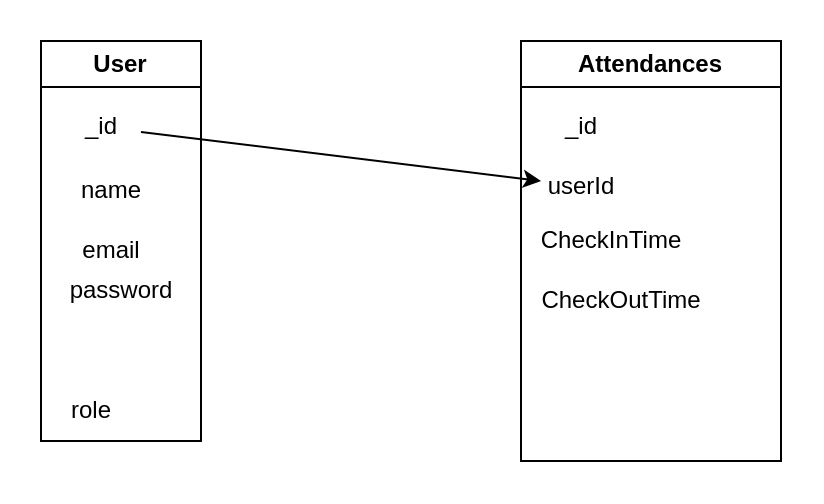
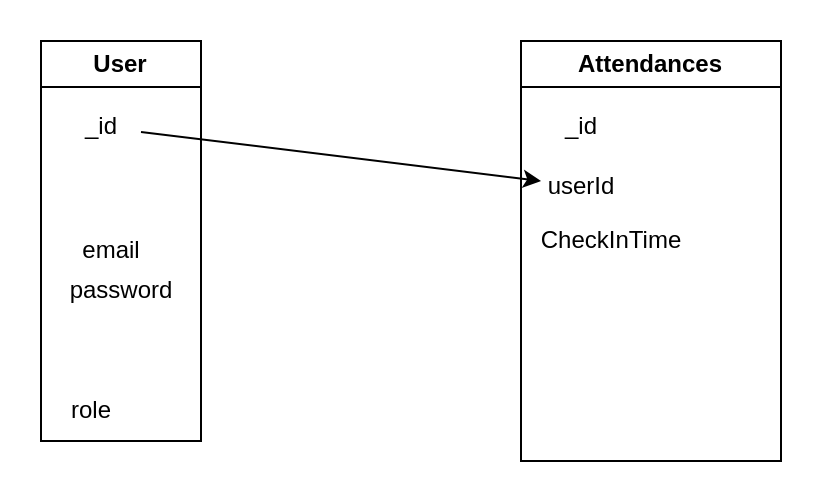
(111, 191) -> none
(621, 301) -> none
